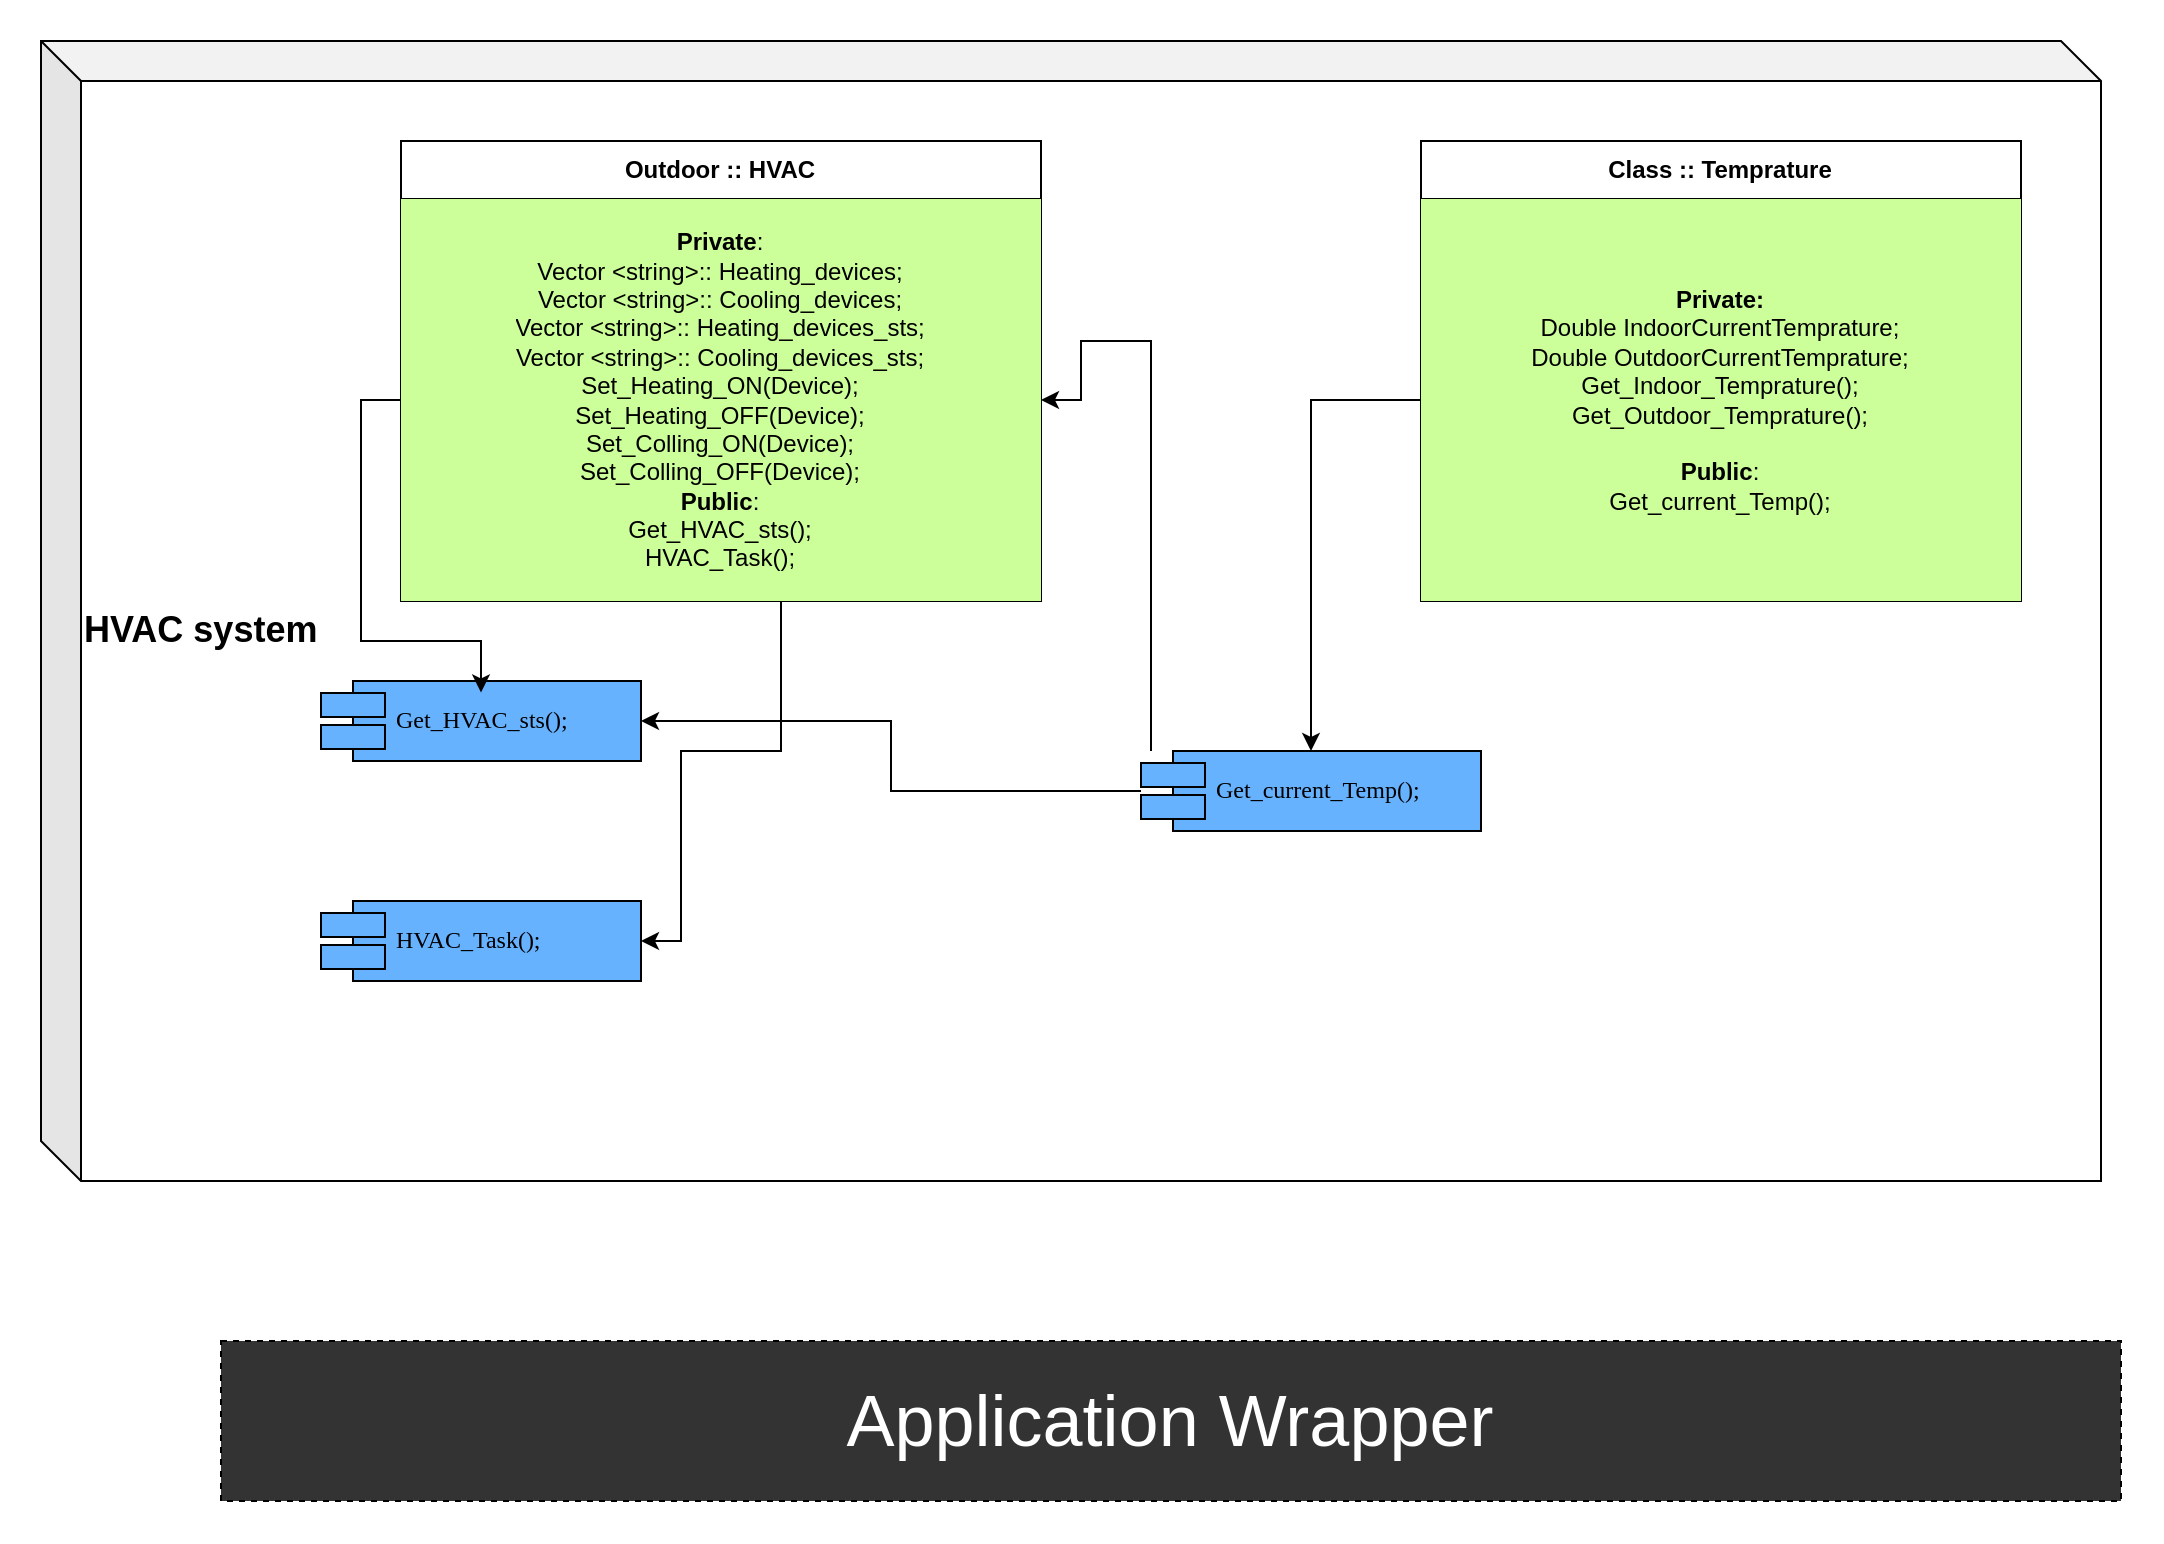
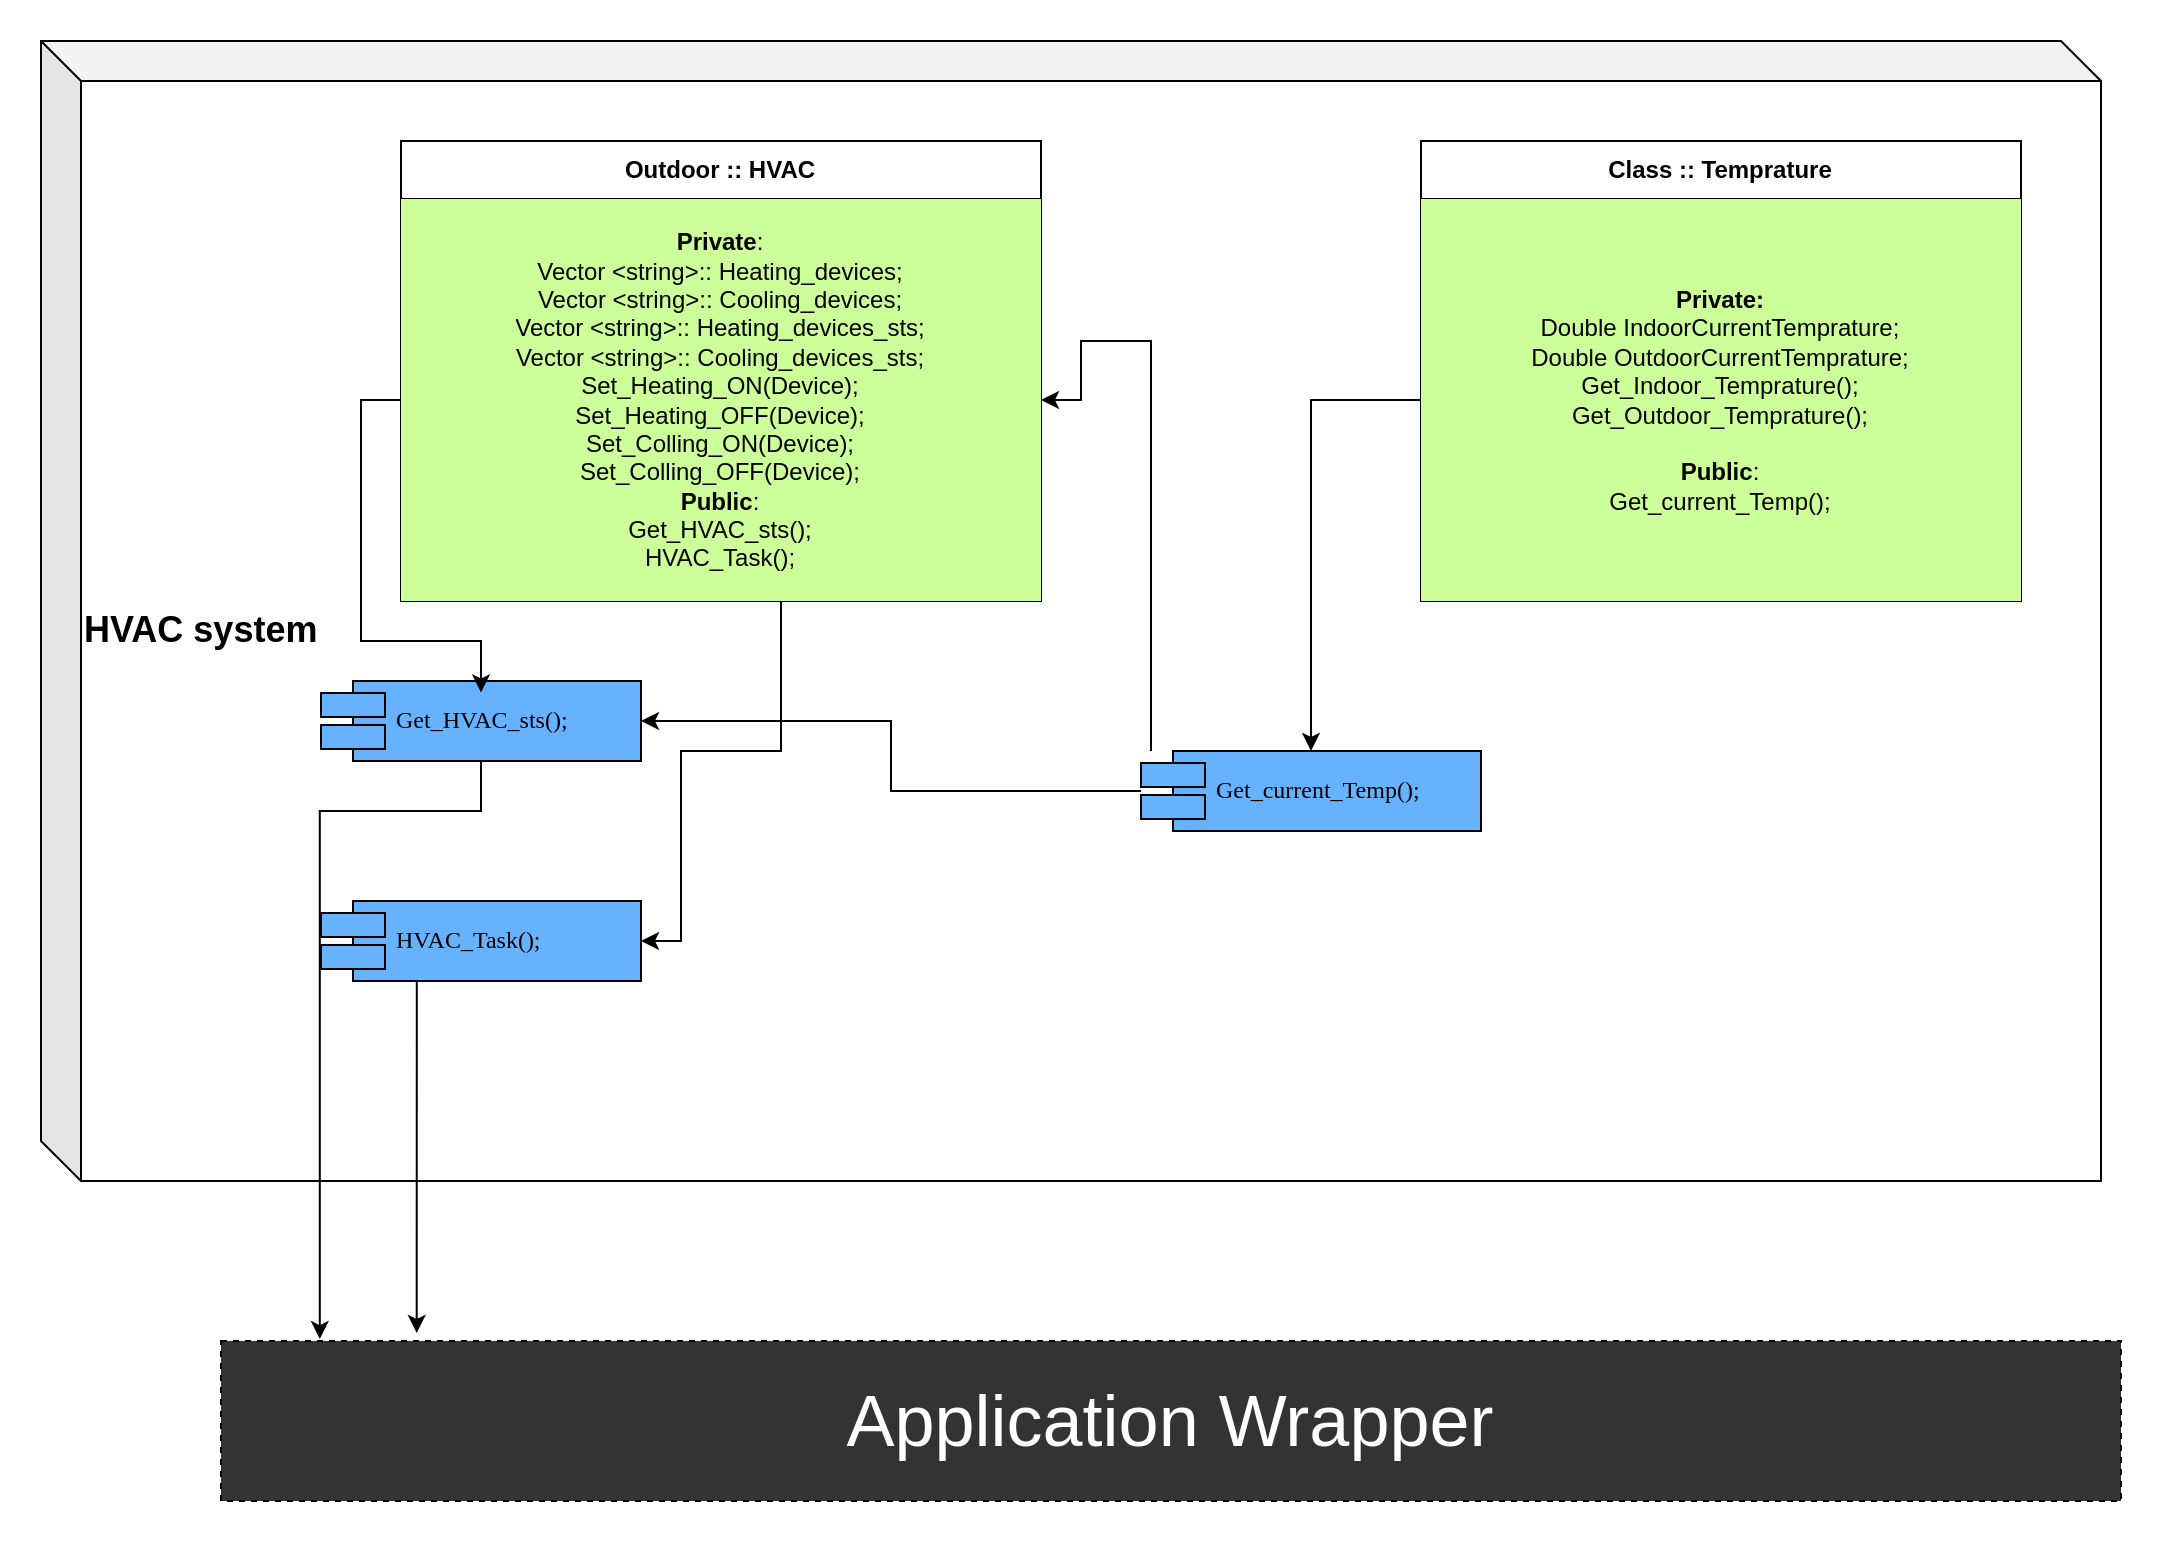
none -> (320, 963)
none -> (417, 1150)
